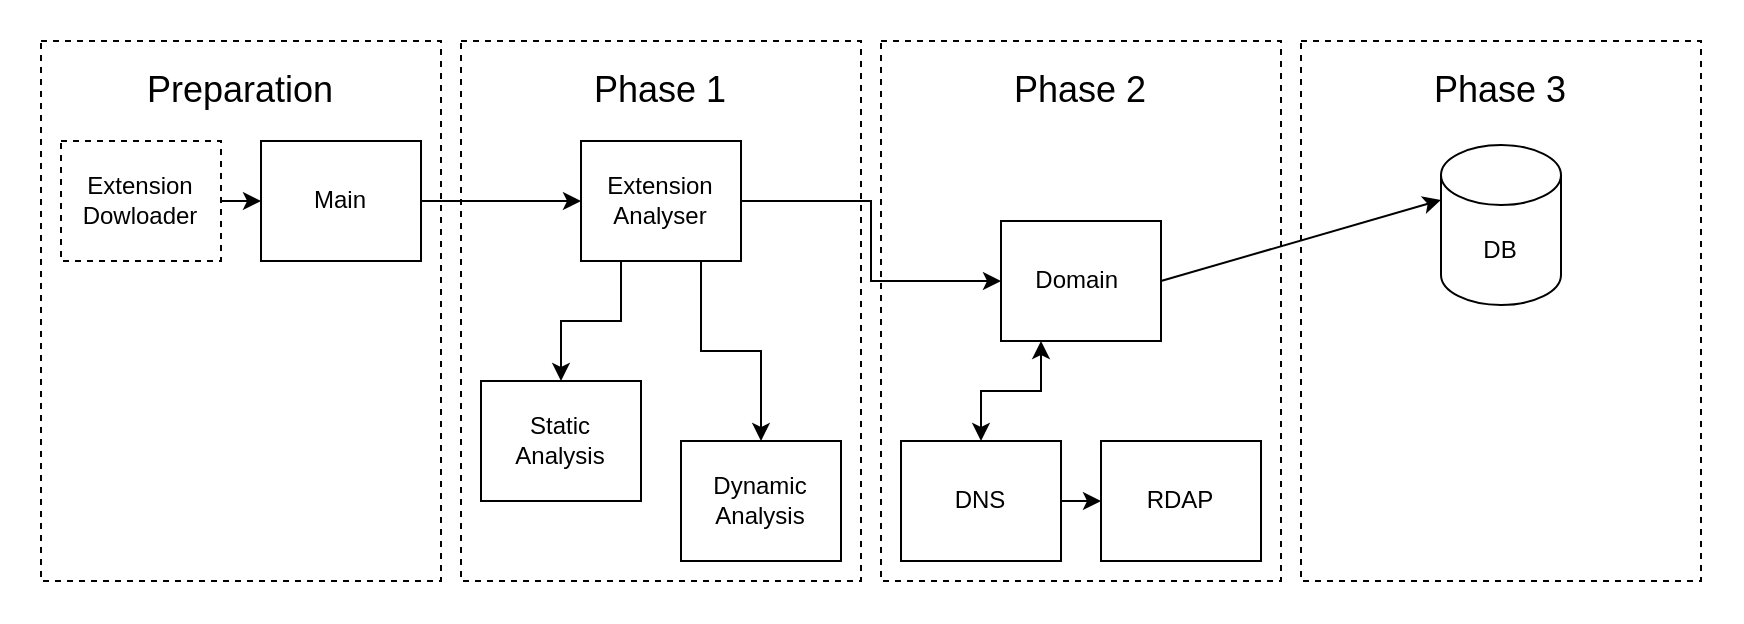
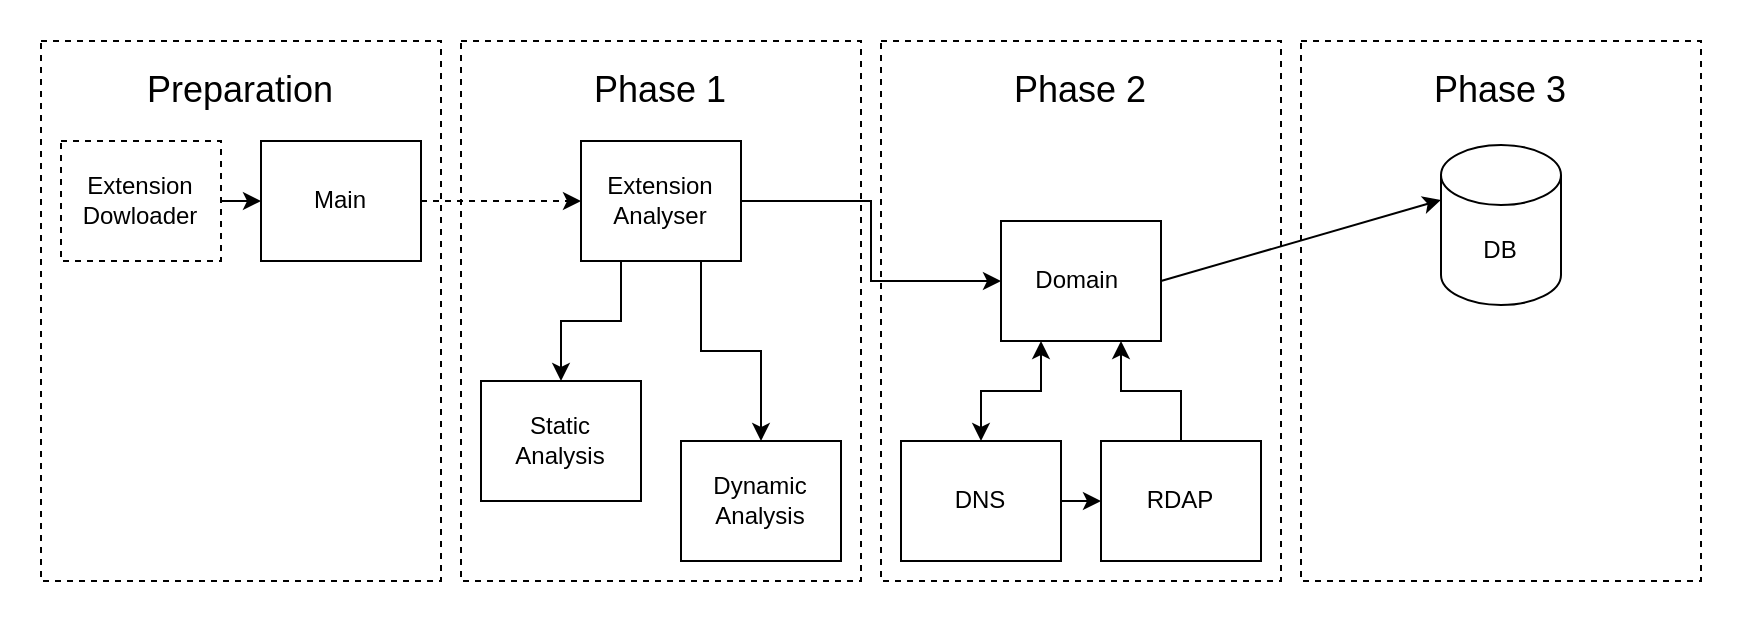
(494, 201) -> (494, 201)
none -> (1158, 391)
